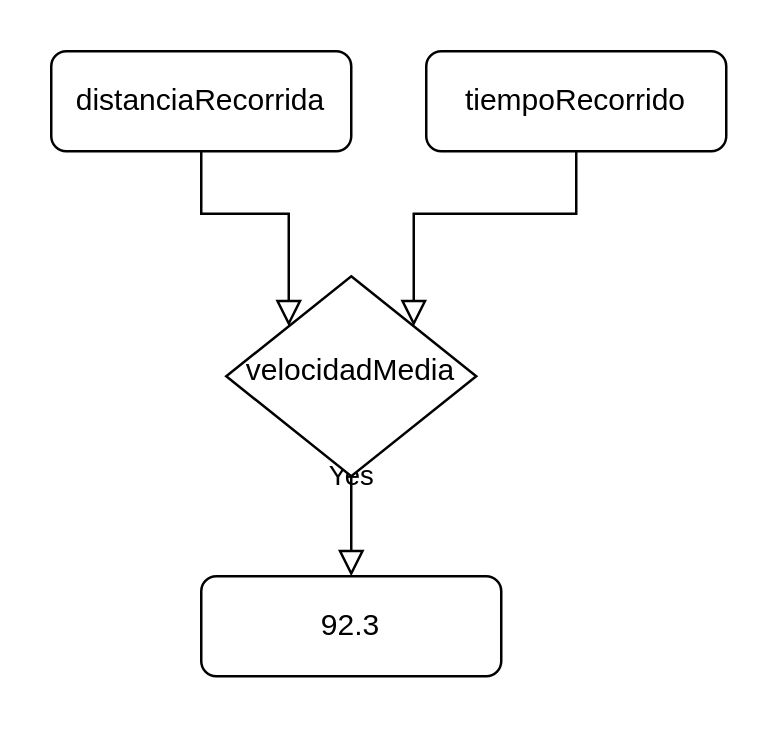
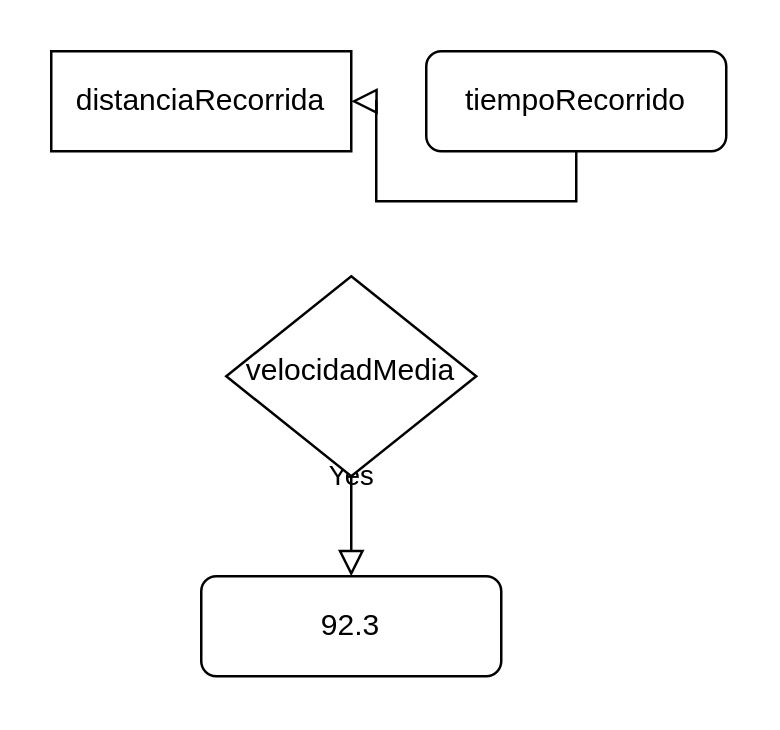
(201, 101) -> (201, 101)
(258, 214) -> none
(460, 214) -> (427, 201)
